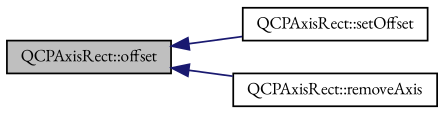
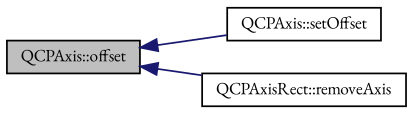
(335, 24) -> (304, 24)
(89, 57) -> (73, 57)
